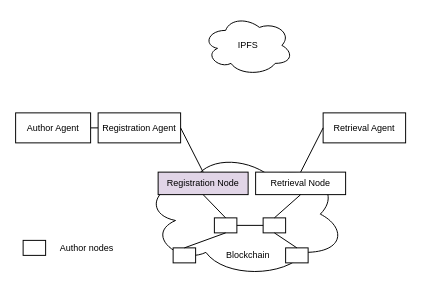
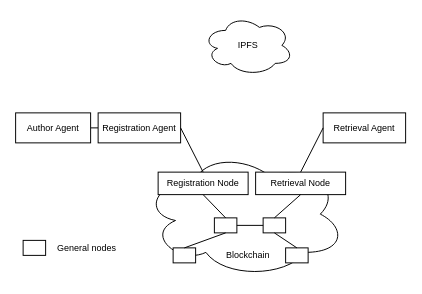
(203, 183) -> (203, 183)
(87, 248) -> (87, 248)
